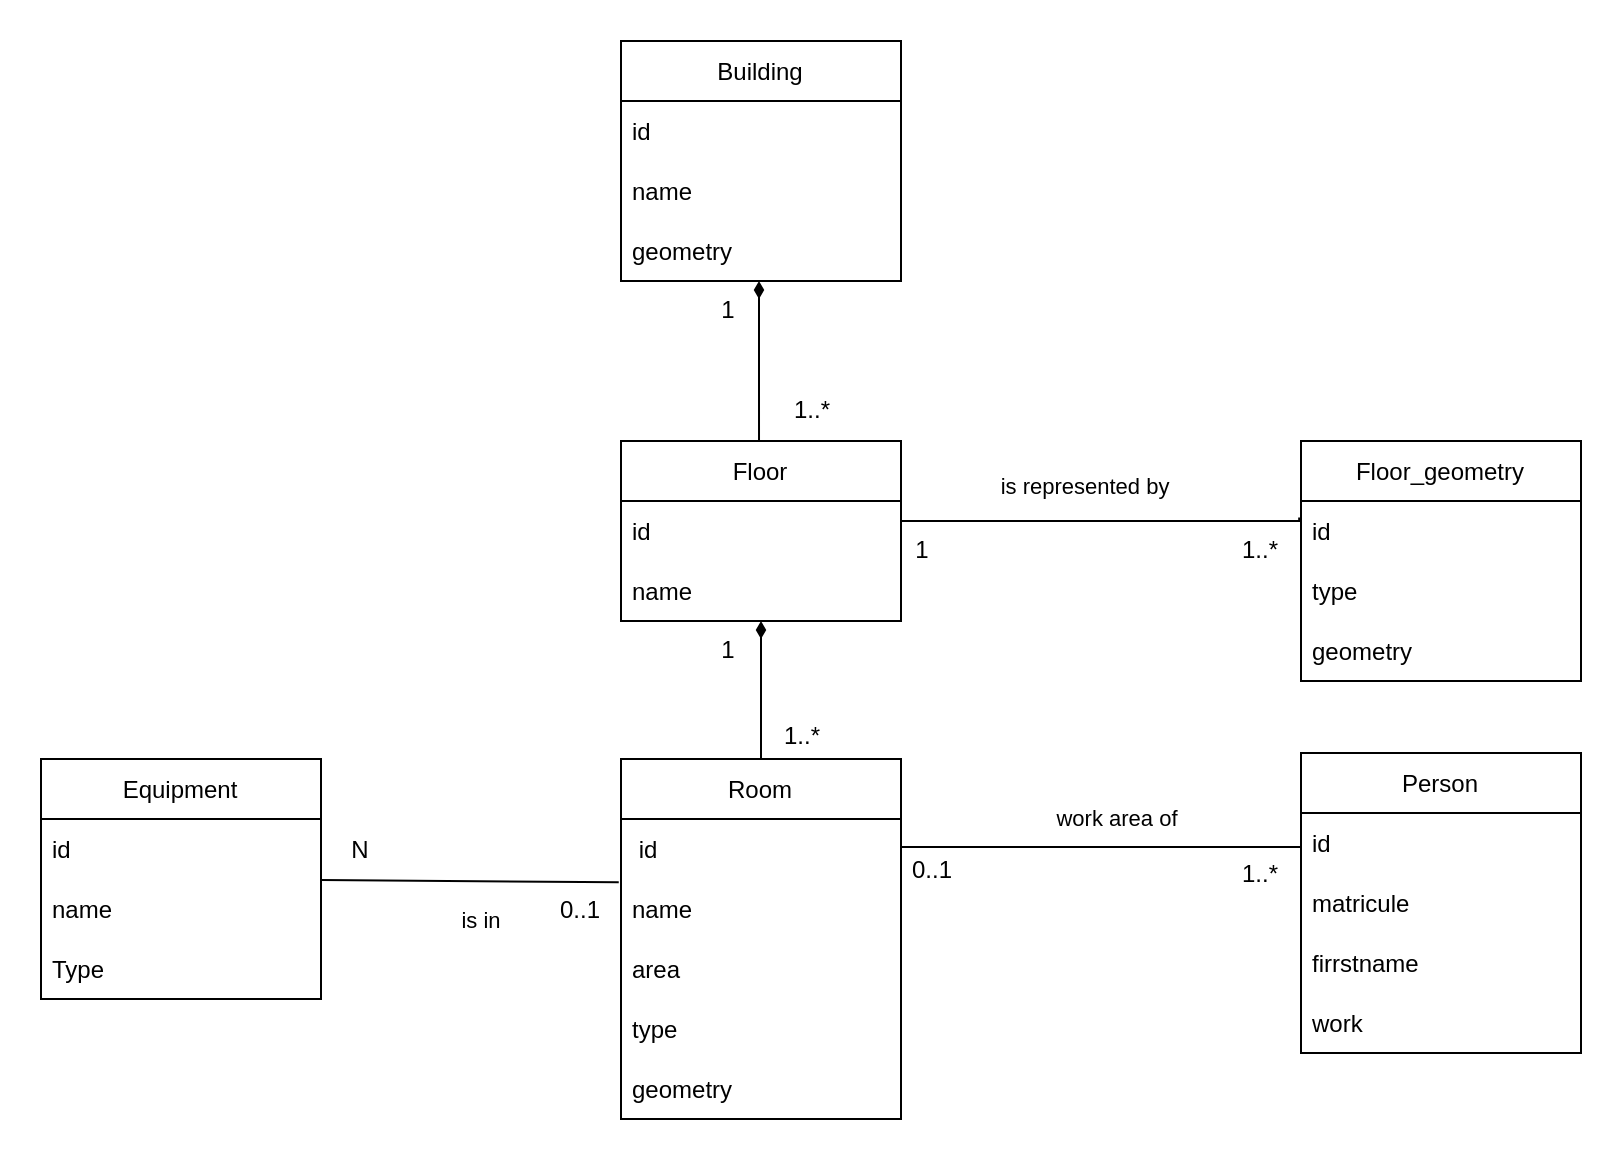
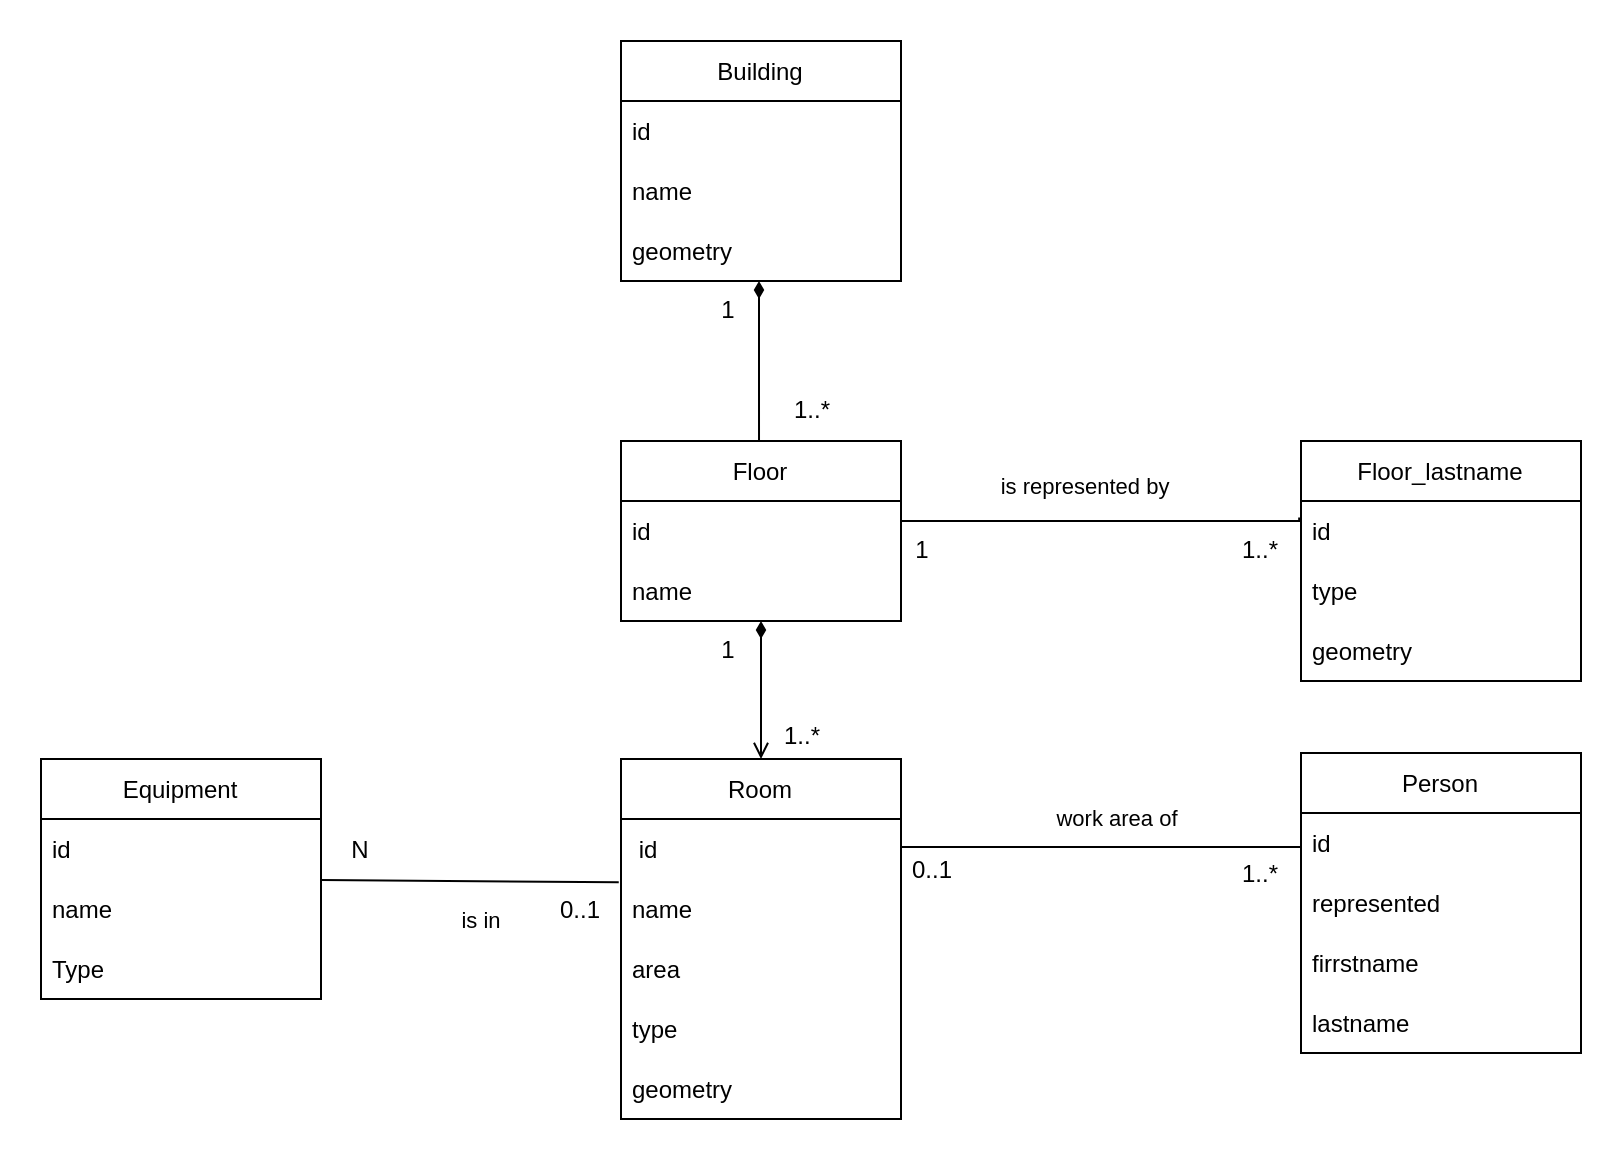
(1440, 472) -> (1440, 472)
(761, 752) -> (761, 751)
(1366, 904) -> (1386, 904)
(1339, 1024) -> (1363, 1024)
